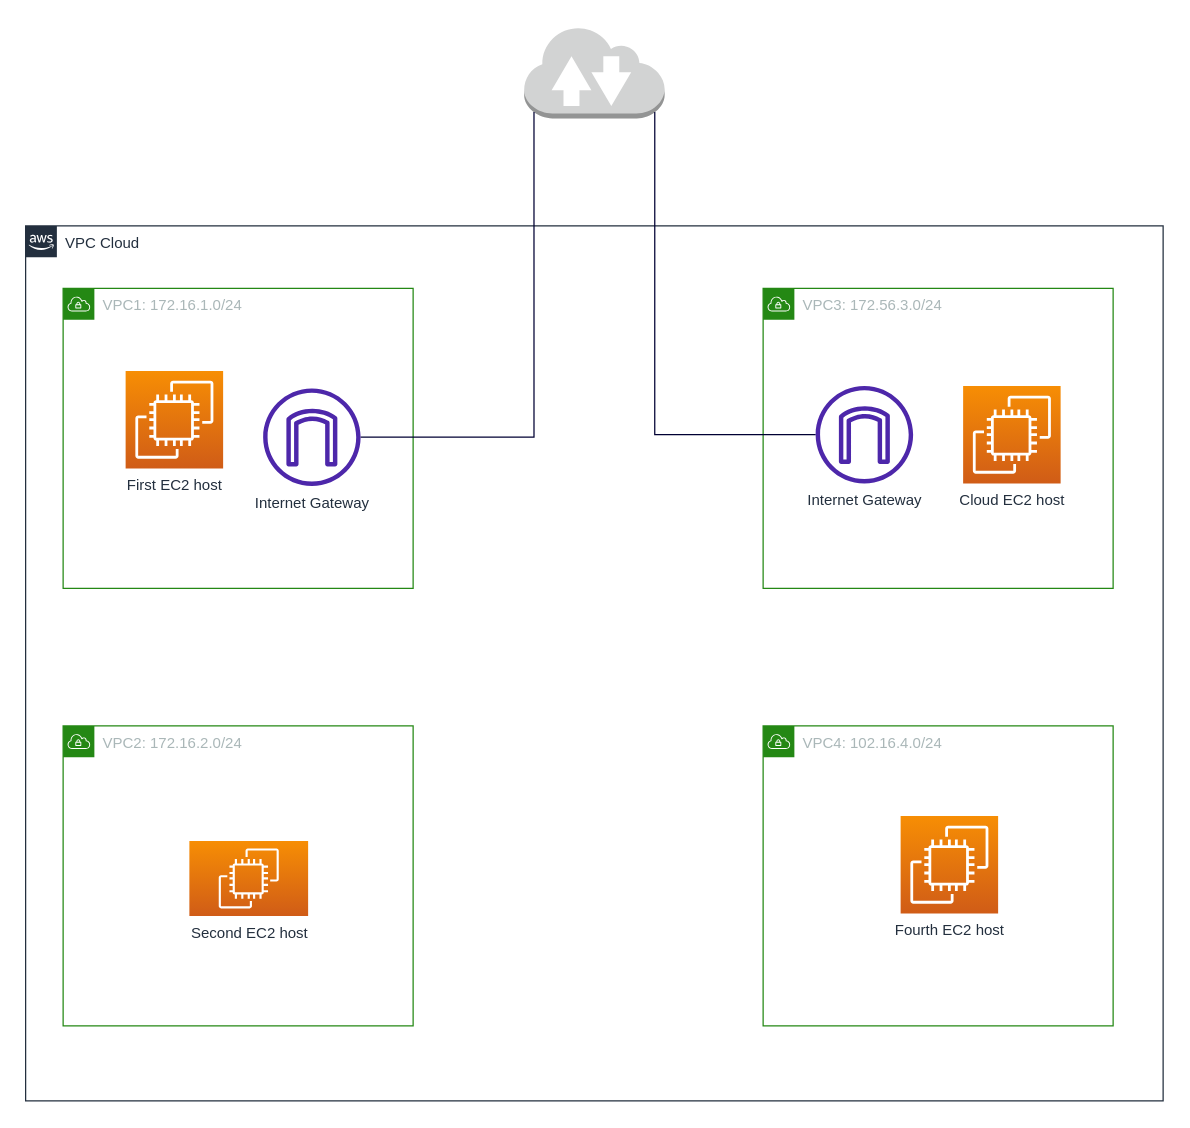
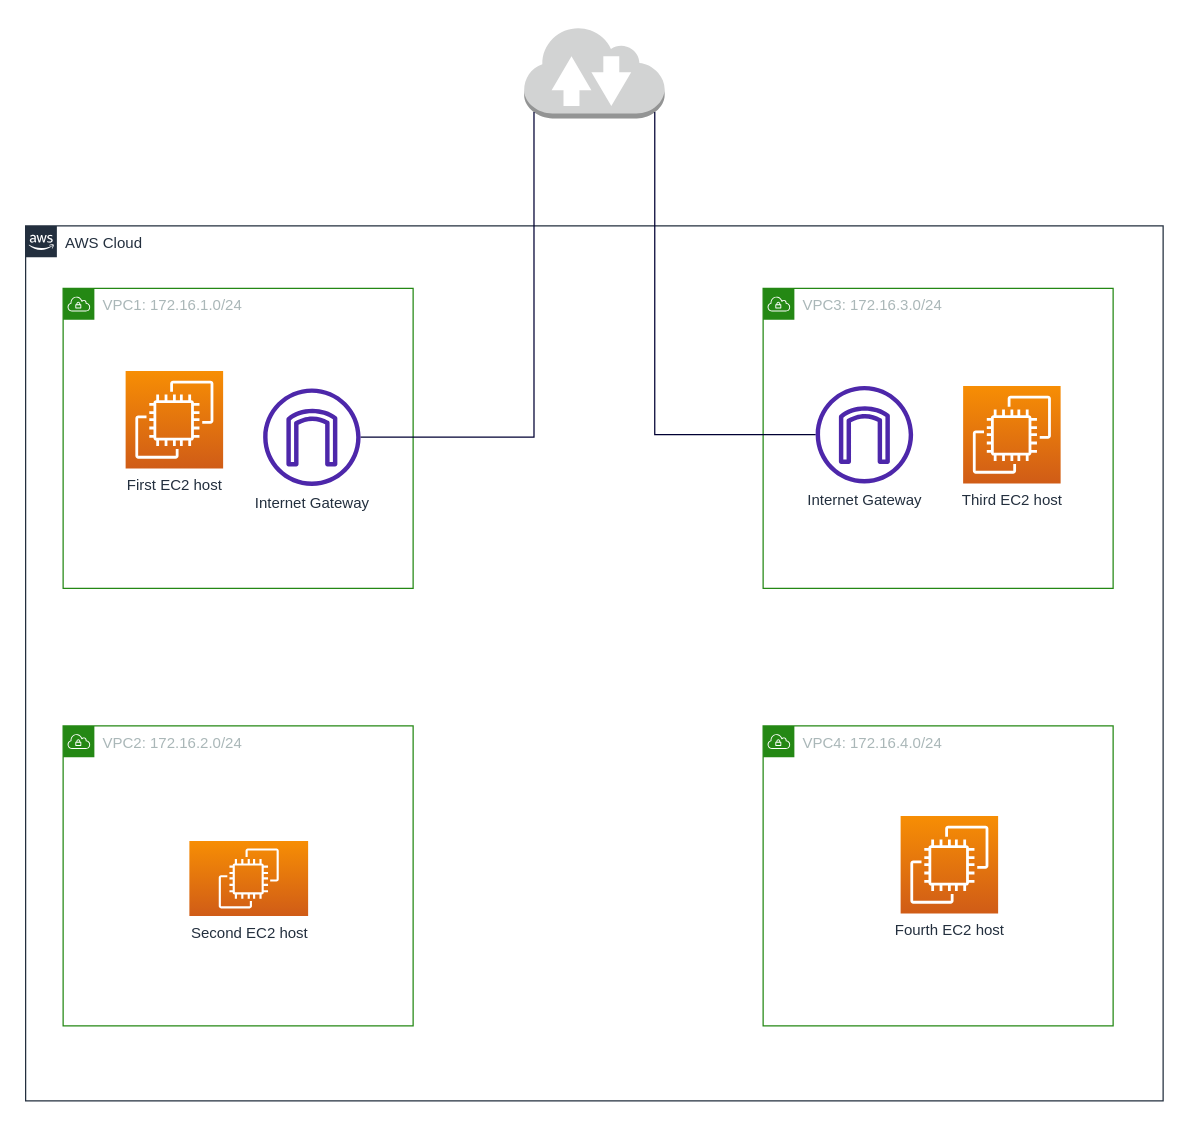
(100, 243) -> (100, 243)
(873, 306) -> (873, 306)
(1013, 501) -> (1013, 501)
(873, 743) -> (873, 743)
